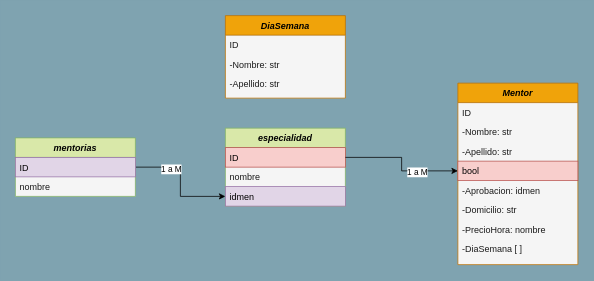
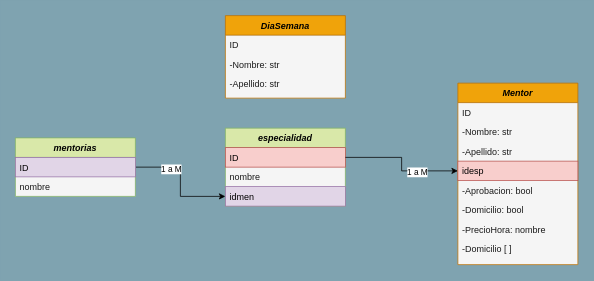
(471, 171) -> (473, 171)
(503, 191) -> (500, 191)
(493, 210) -> (494, 210)
(494, 249) -> (490, 249)
